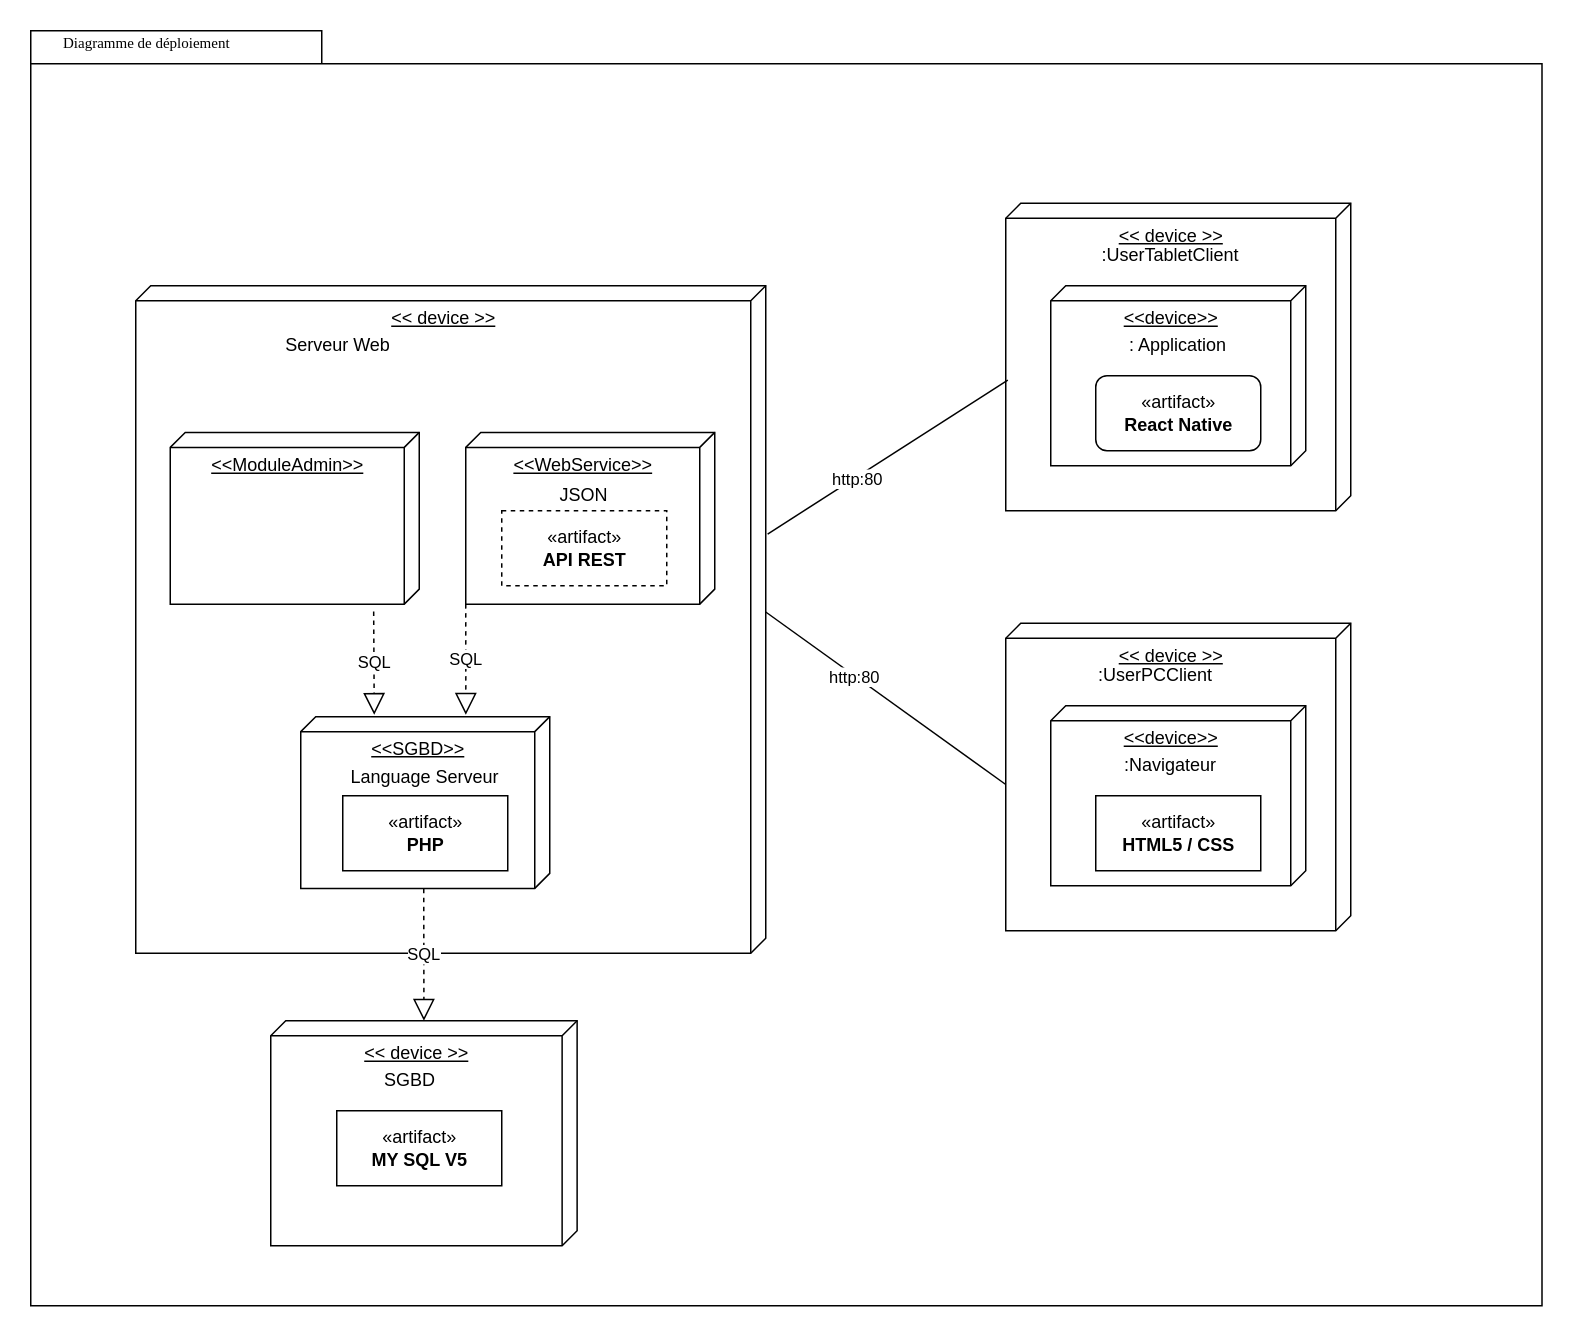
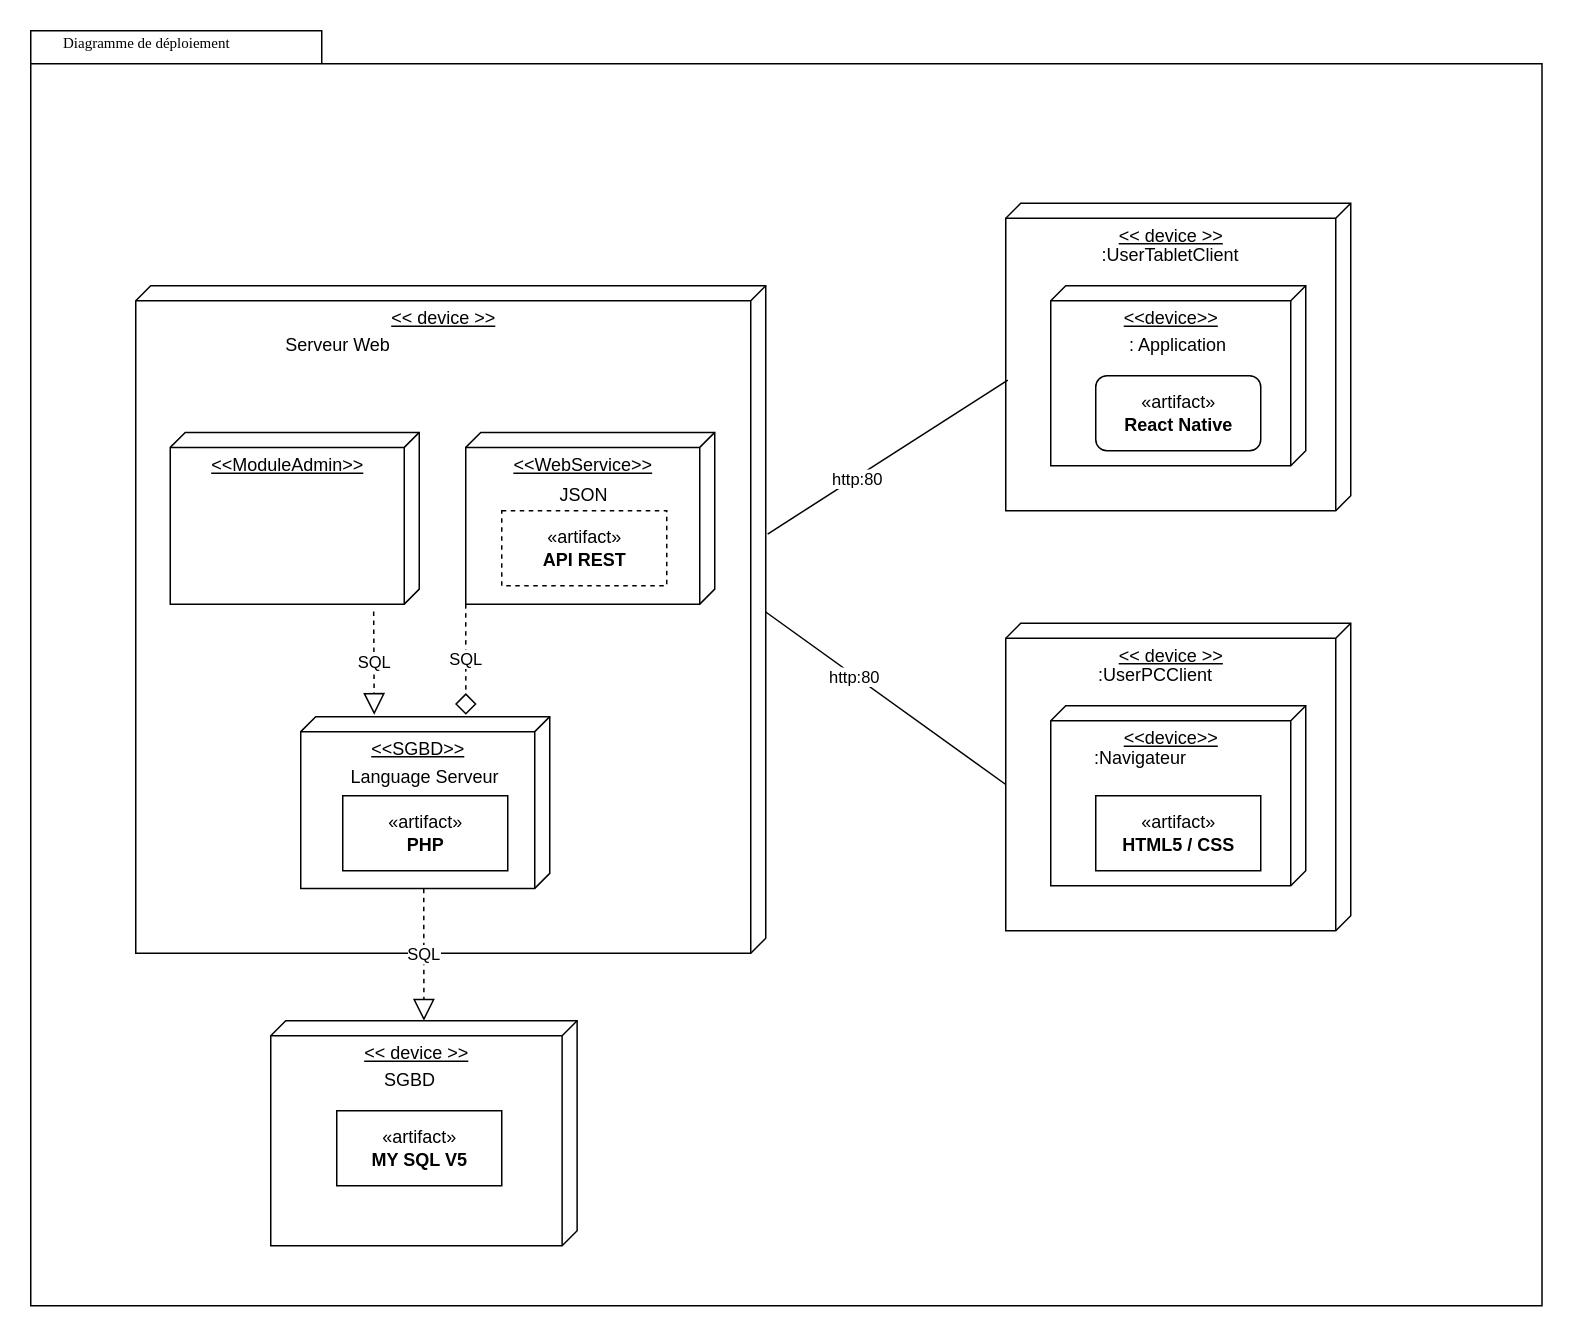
(466, 691) -> (466, 691)
(1171, 766) -> (1141, 758)
